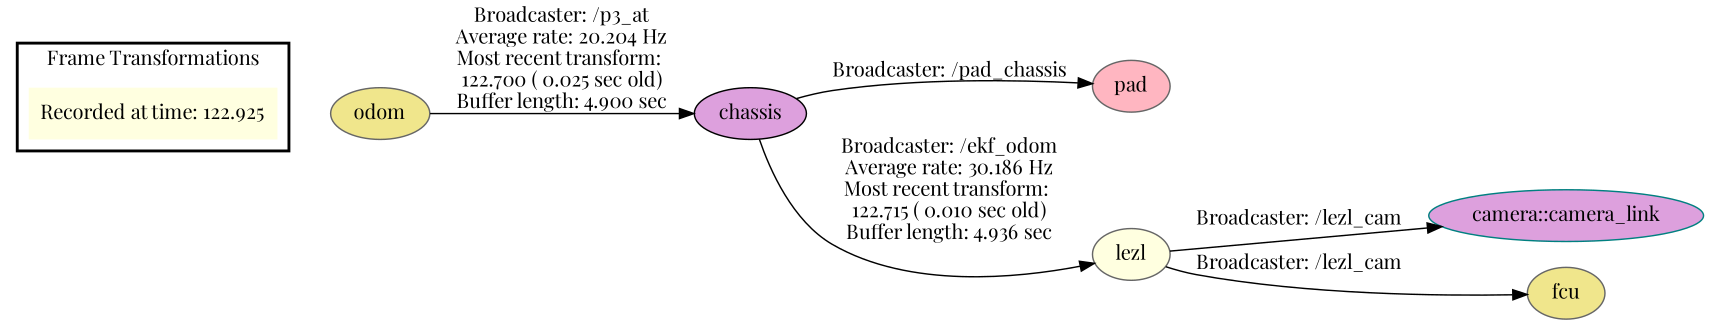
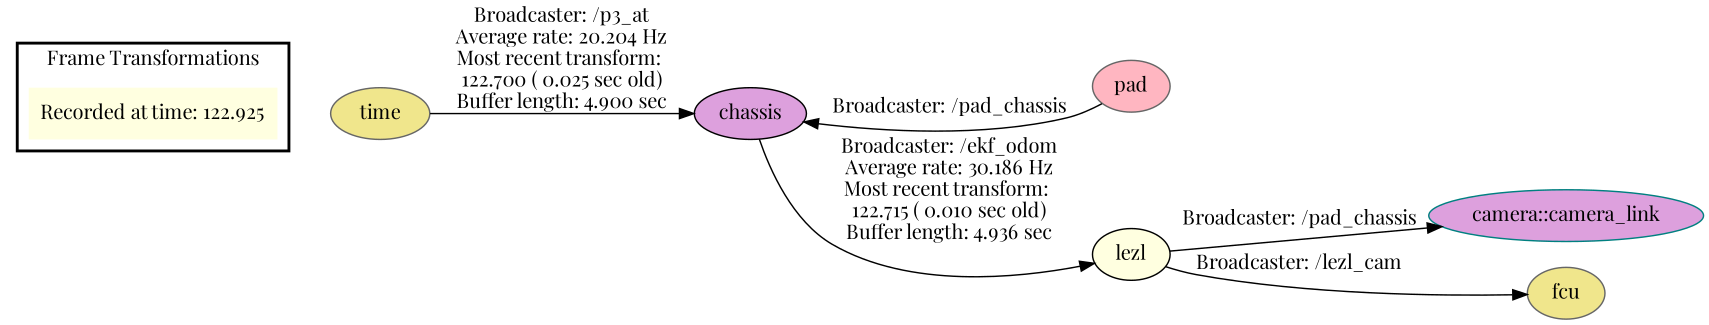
(937, 82) -> (962, 131)
(380, 114) -> (380, 114)
(1299, 219) -> (1299, 219)
(1131, 254) -> (1131, 254)
